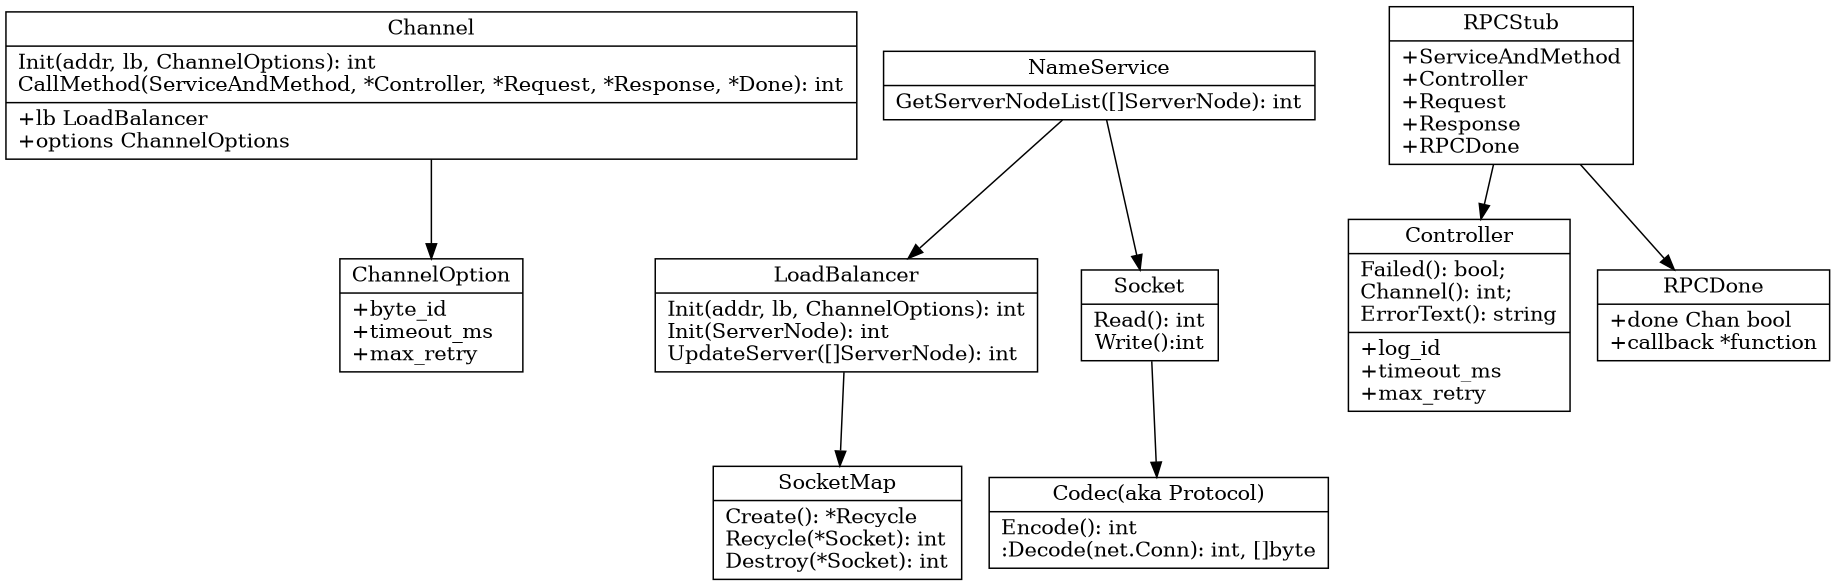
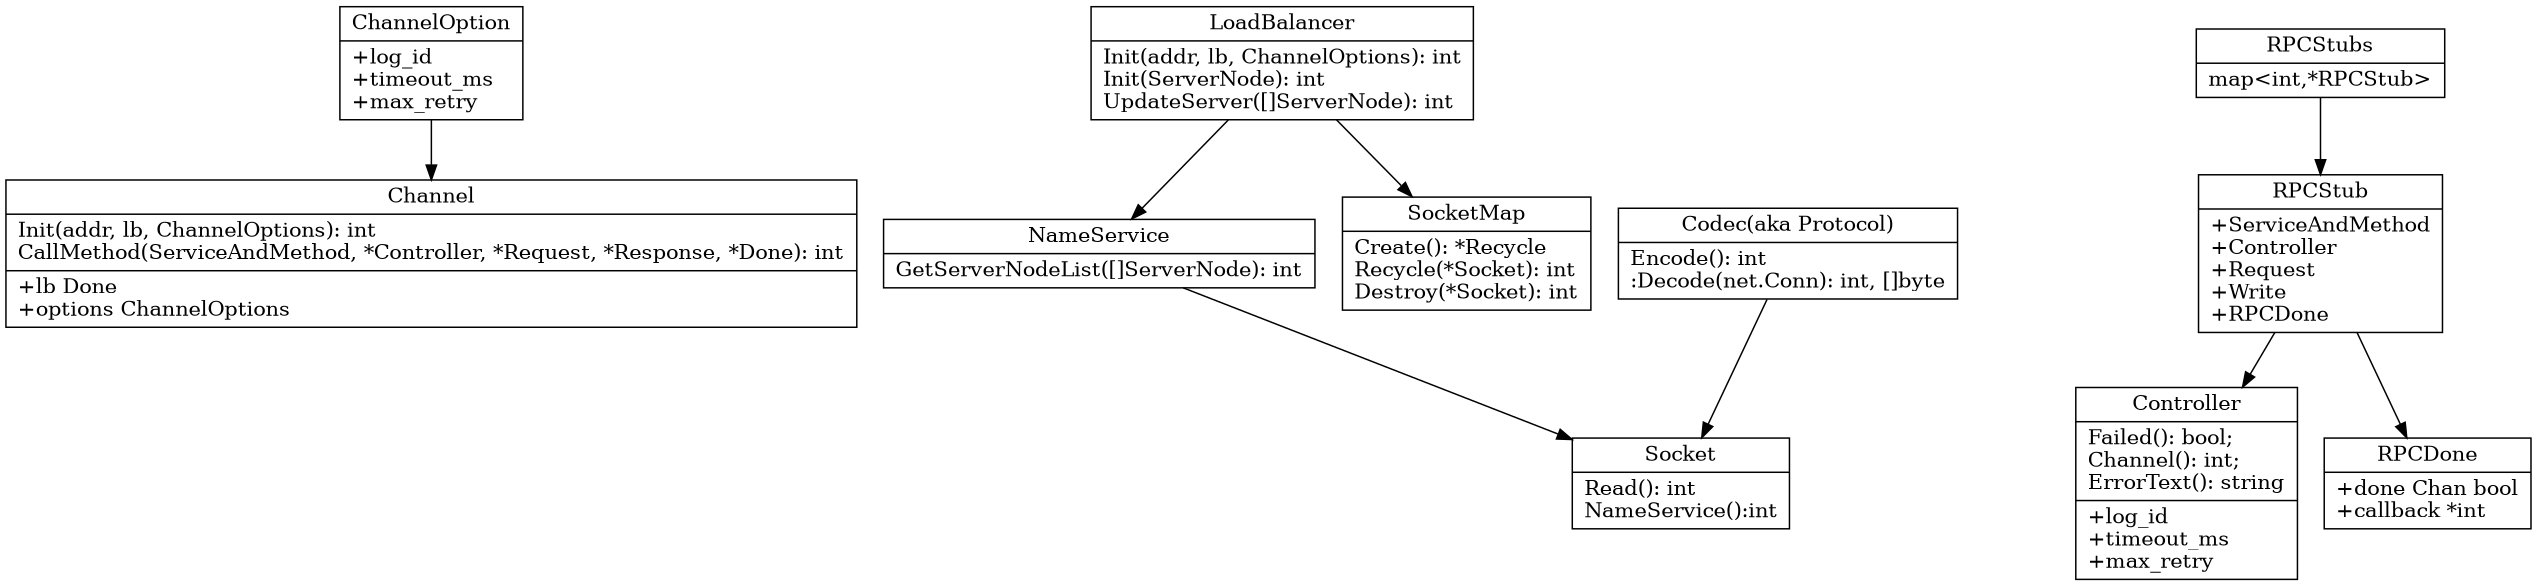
none -> (2320, 63)
(113, 119) -> (68, 287)
(1461, 124) -> (2249, 292)
(991, 184) -> (1185, 164)
(431, 201) -> (431, 142)
(403, 309) -> (396, 57)
(1150, 343) -> (1681, 511)
(1714, 343) -> (2411, 511)
(1154, 412) -> (1738, 362)
